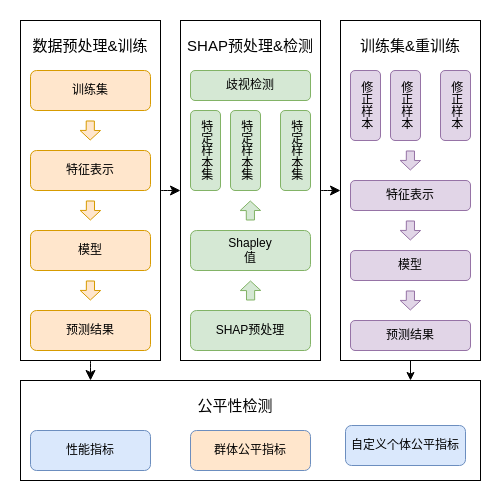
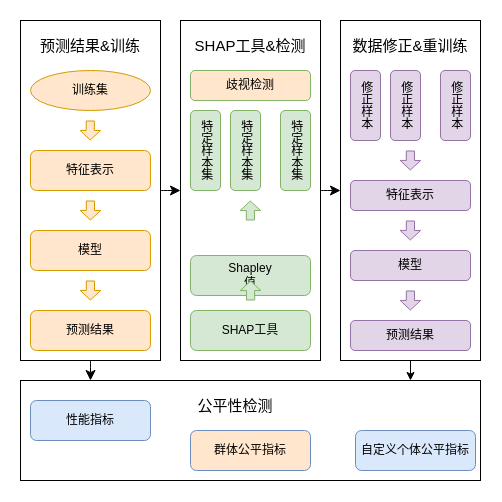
(91, 46) -> (91, 46)
(251, 46) -> (251, 46)
(411, 46) -> (411, 46)
(251, 86) -> (251, 86)
(91, 91) -> (91, 91)
(251, 251) -> (251, 276)
(251, 331) -> (251, 331)
(406, 446) -> (416, 451)
(91, 451) -> (91, 421)
